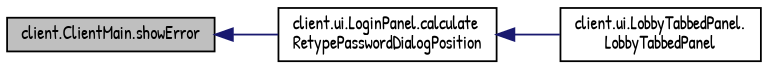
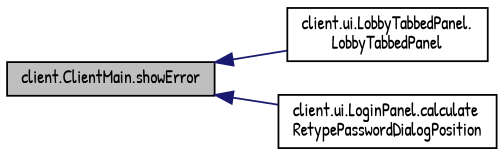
(537, 35) -> (260, 55)
